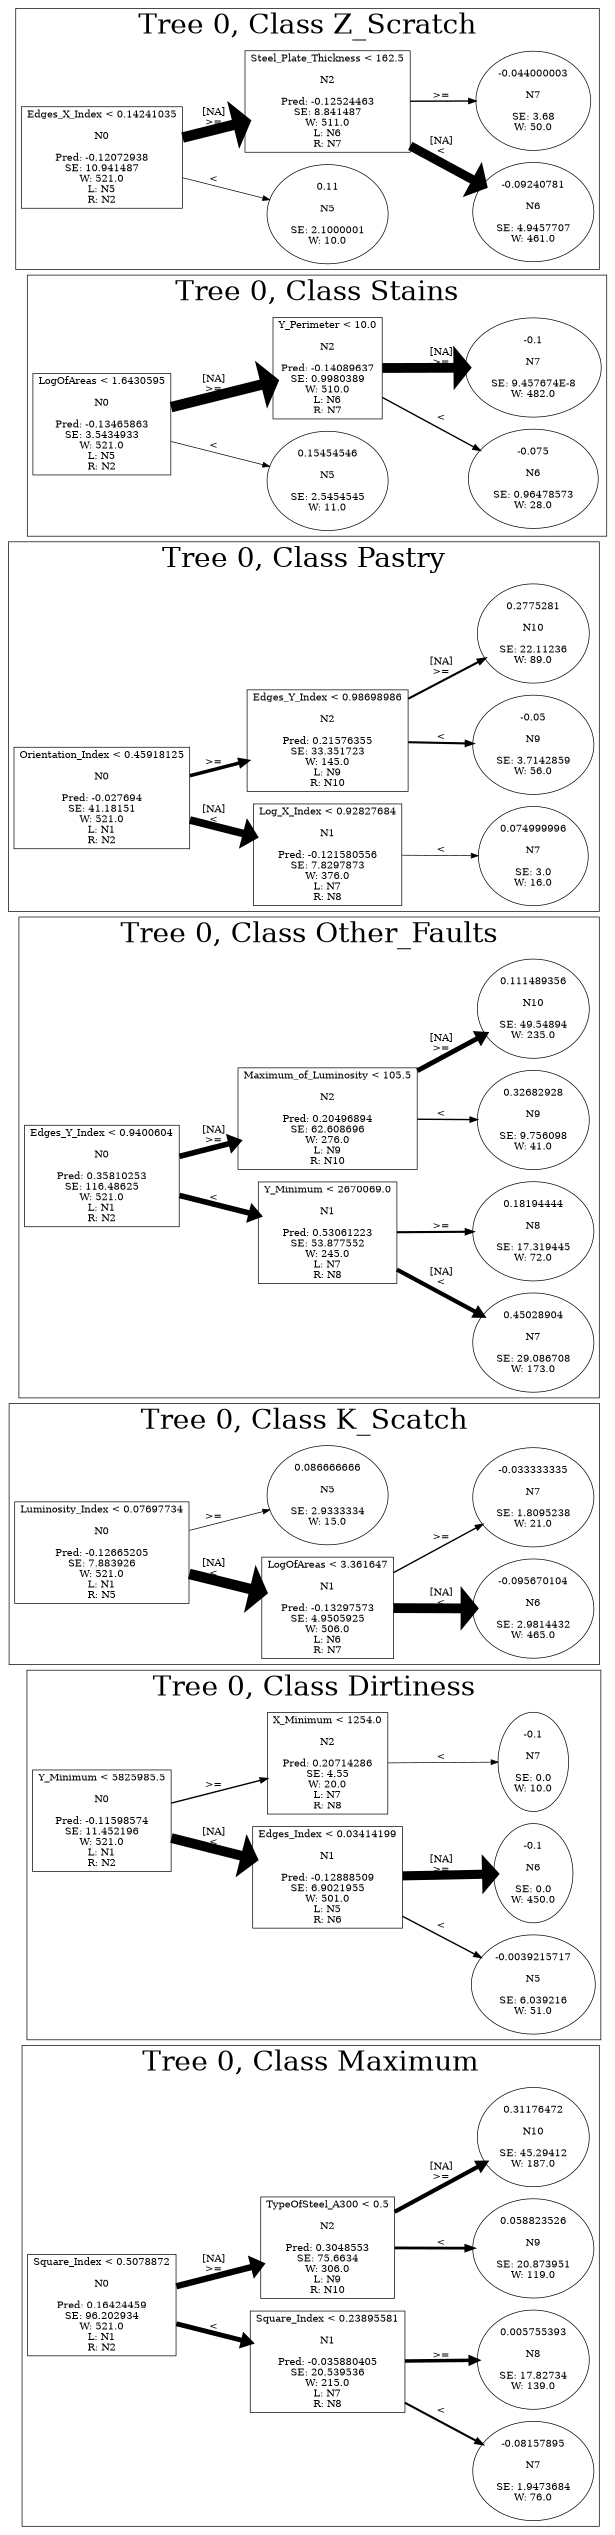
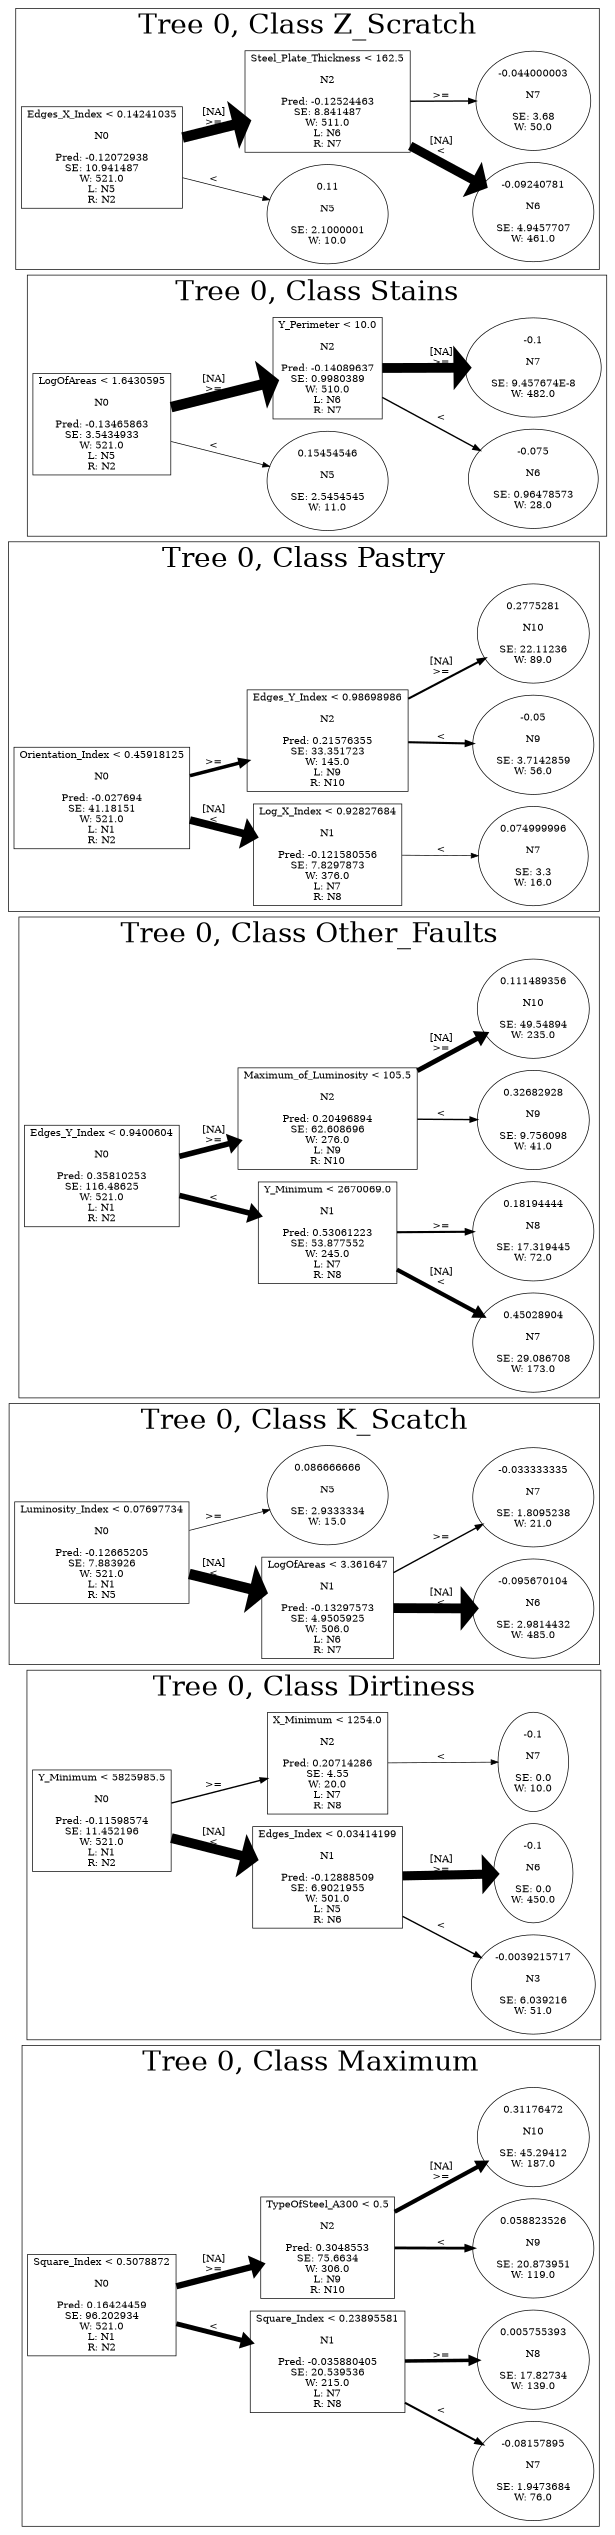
(533, 856) -> (533, 856)
(533, 1609) -> (533, 1609)
(533, 1984) -> (533, 1984)
